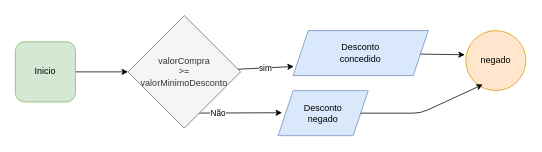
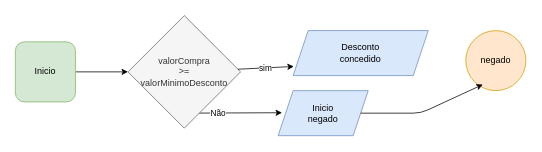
(442, 54) -> none
(323, 113) -> (323, 113)
